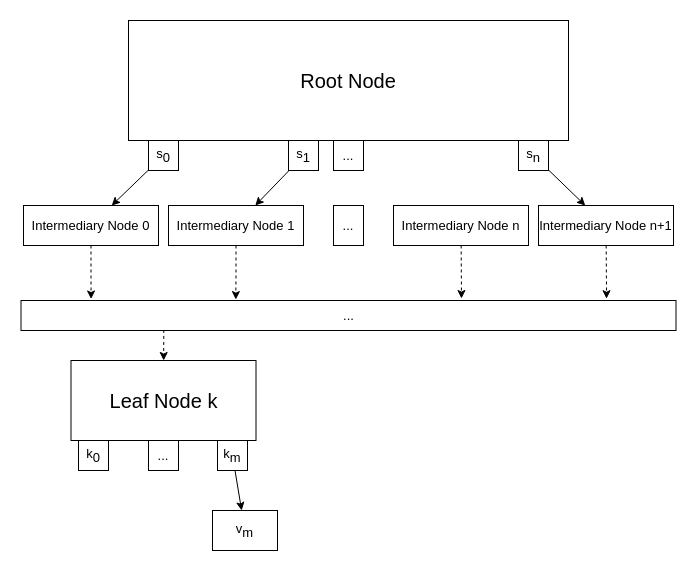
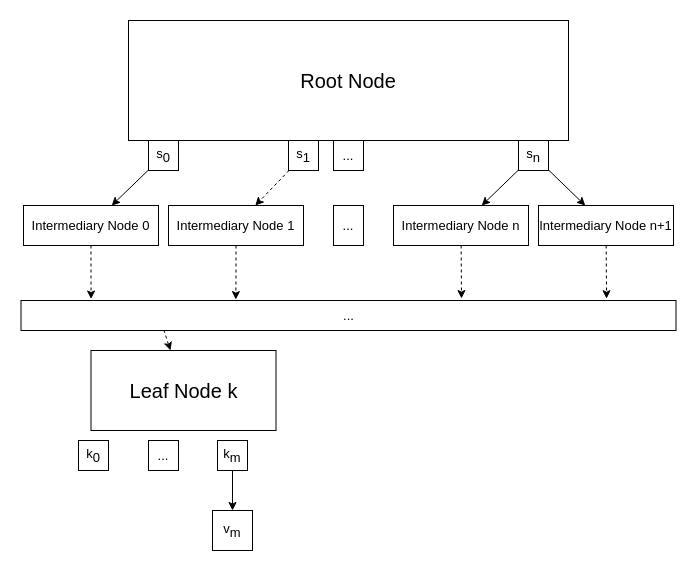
(274, 186) -> (274, 186)
none -> (502, 186)
(164, 401) -> (184, 391)
(245, 531) -> (233, 531)
